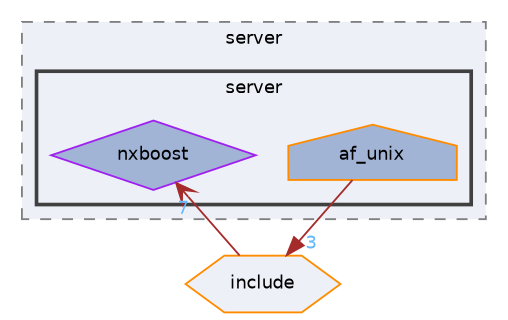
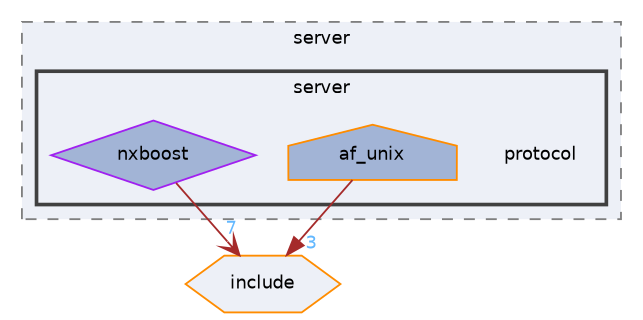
none -> (541, 155)
(218, 231) -> (202, 212)
